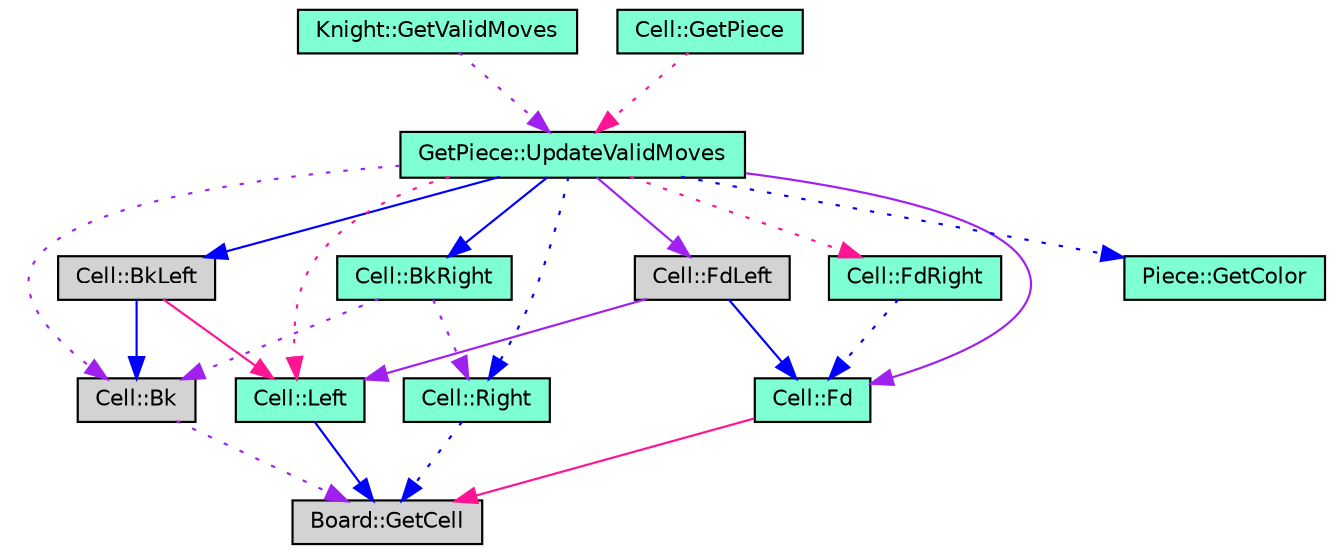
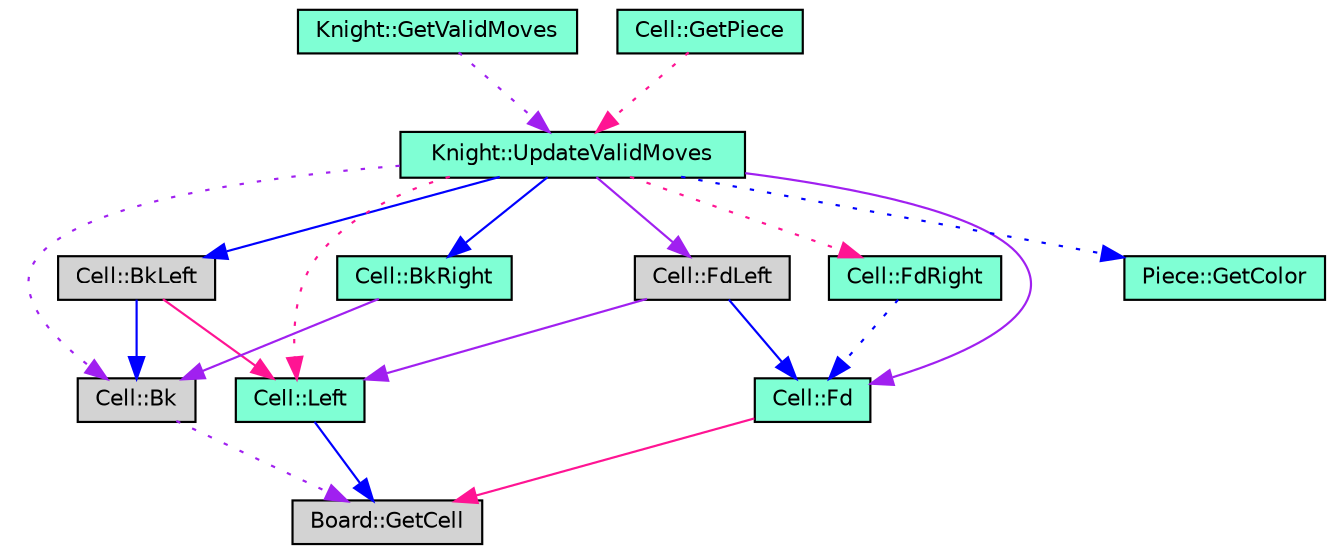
(573, 155) -> (573, 155)
(277, 340) -> (277, 340)
(477, 400) -> none
